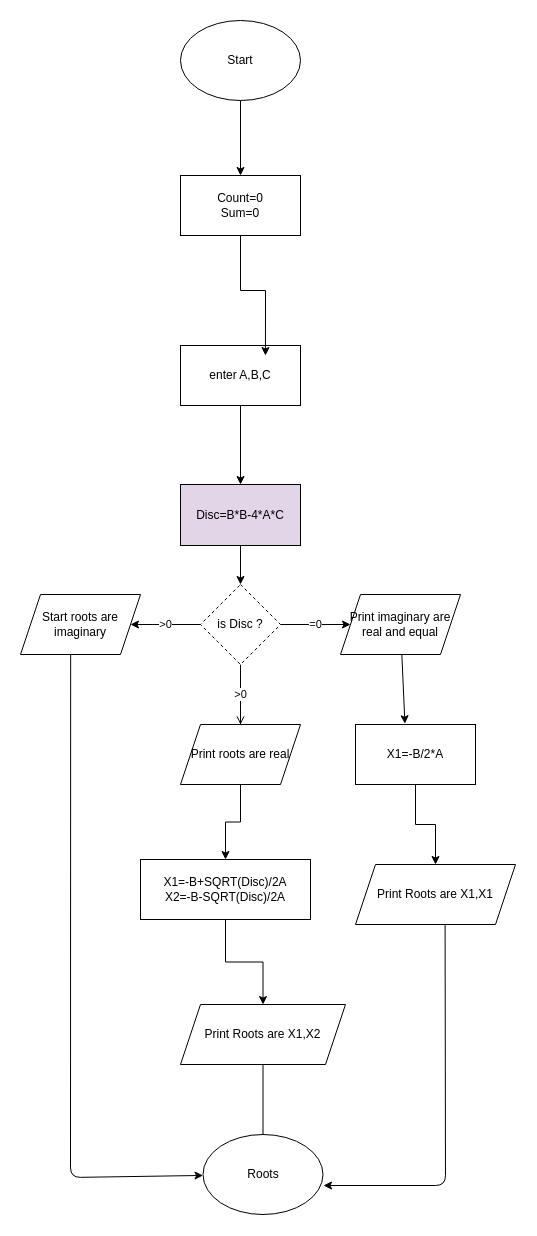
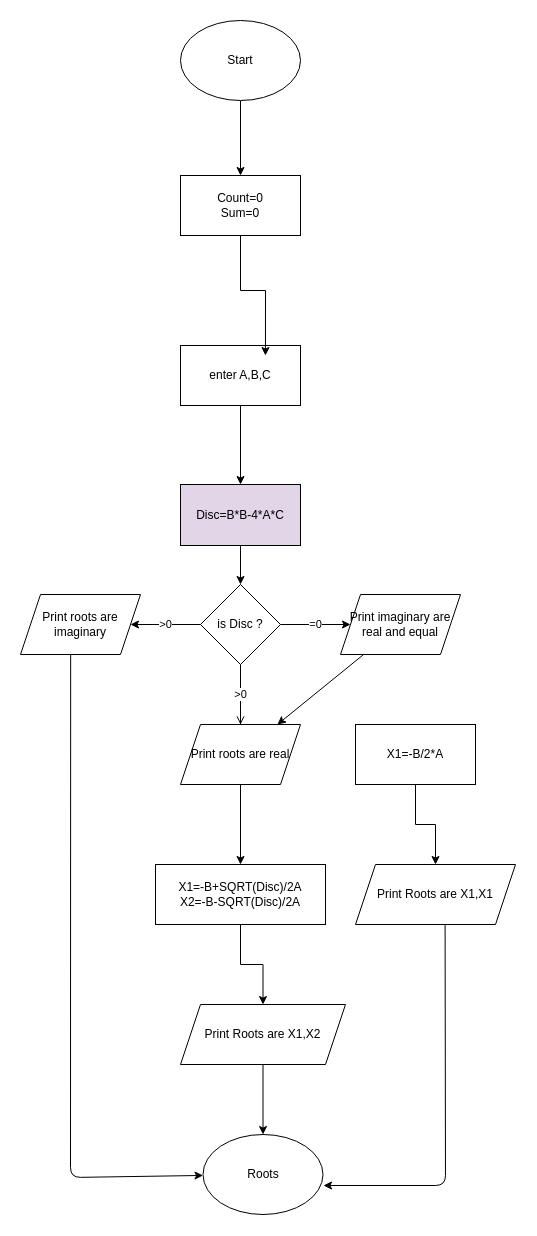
(81, 625) -> (81, 625)
(241, 625) -> (241, 625)
(403, 686) -> (323, 687)
(226, 890) -> (241, 895)
(263, 1128) -> (263, 1126)
